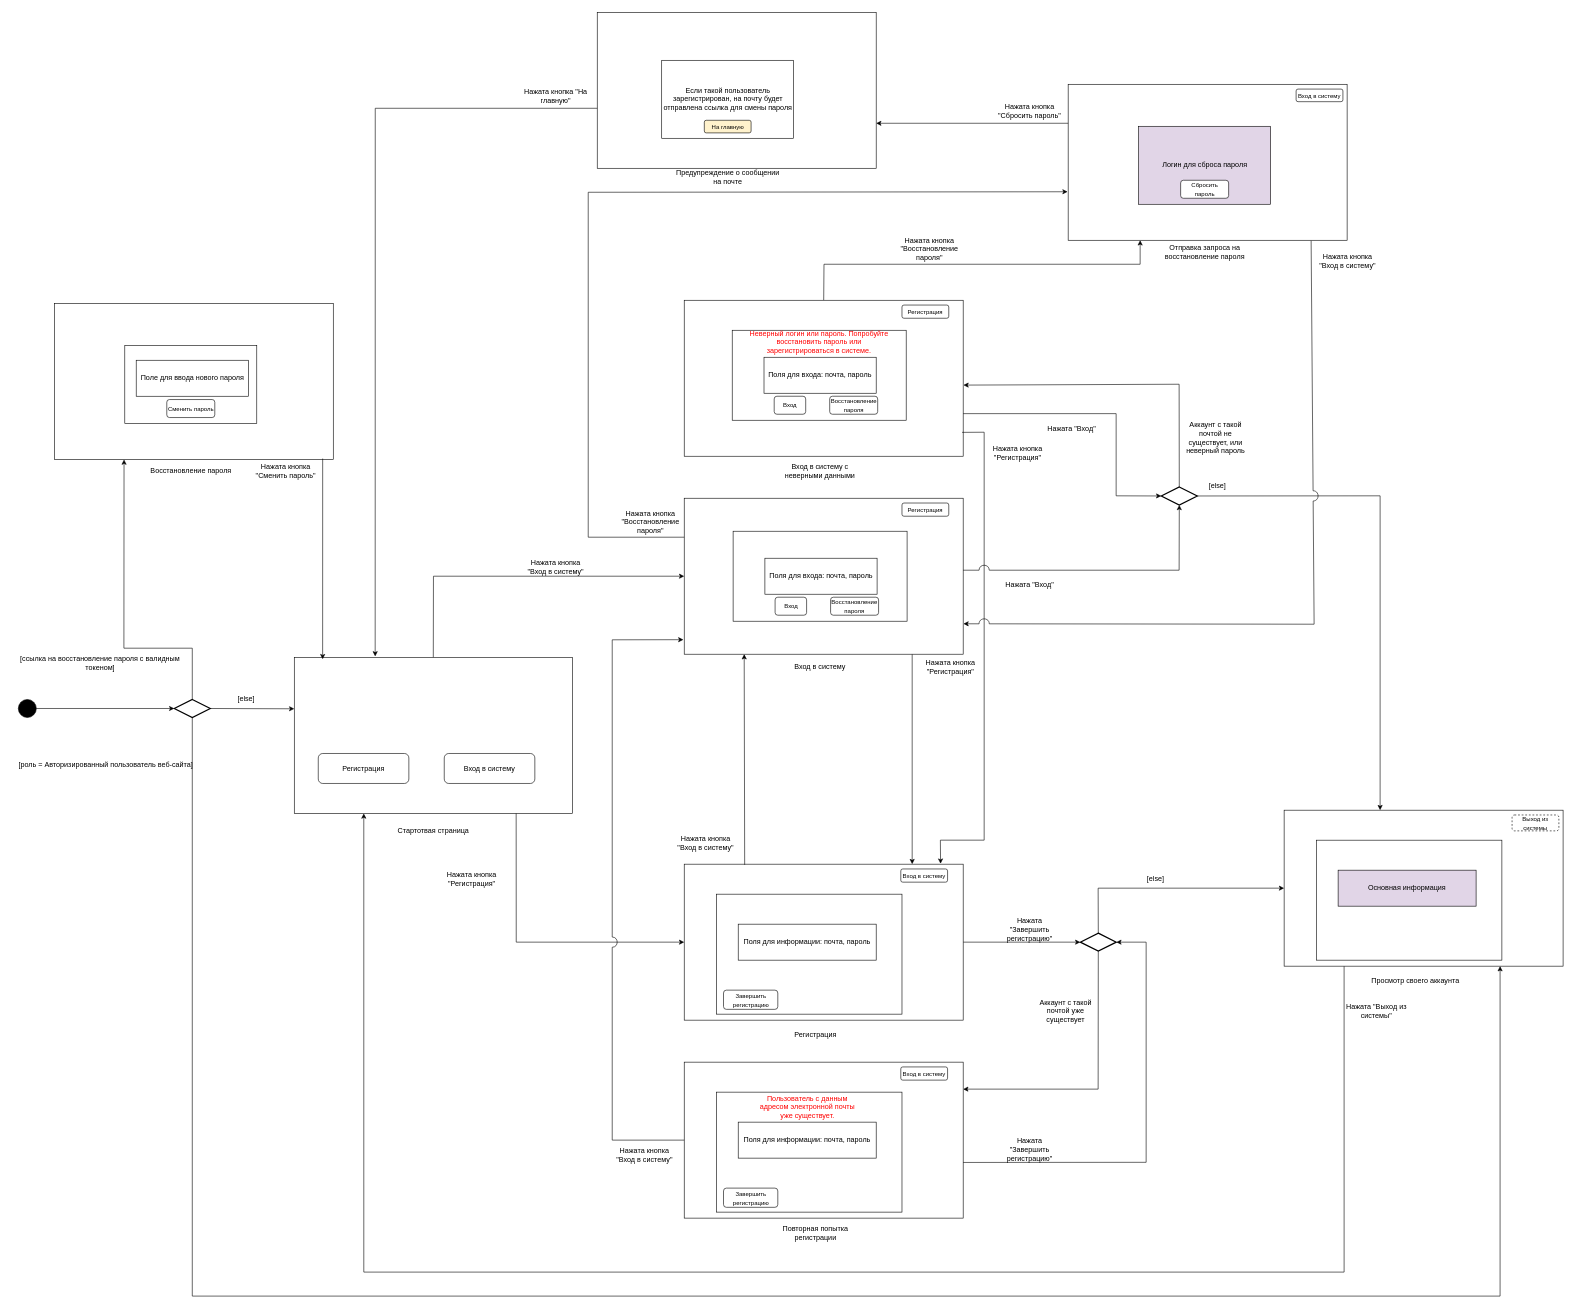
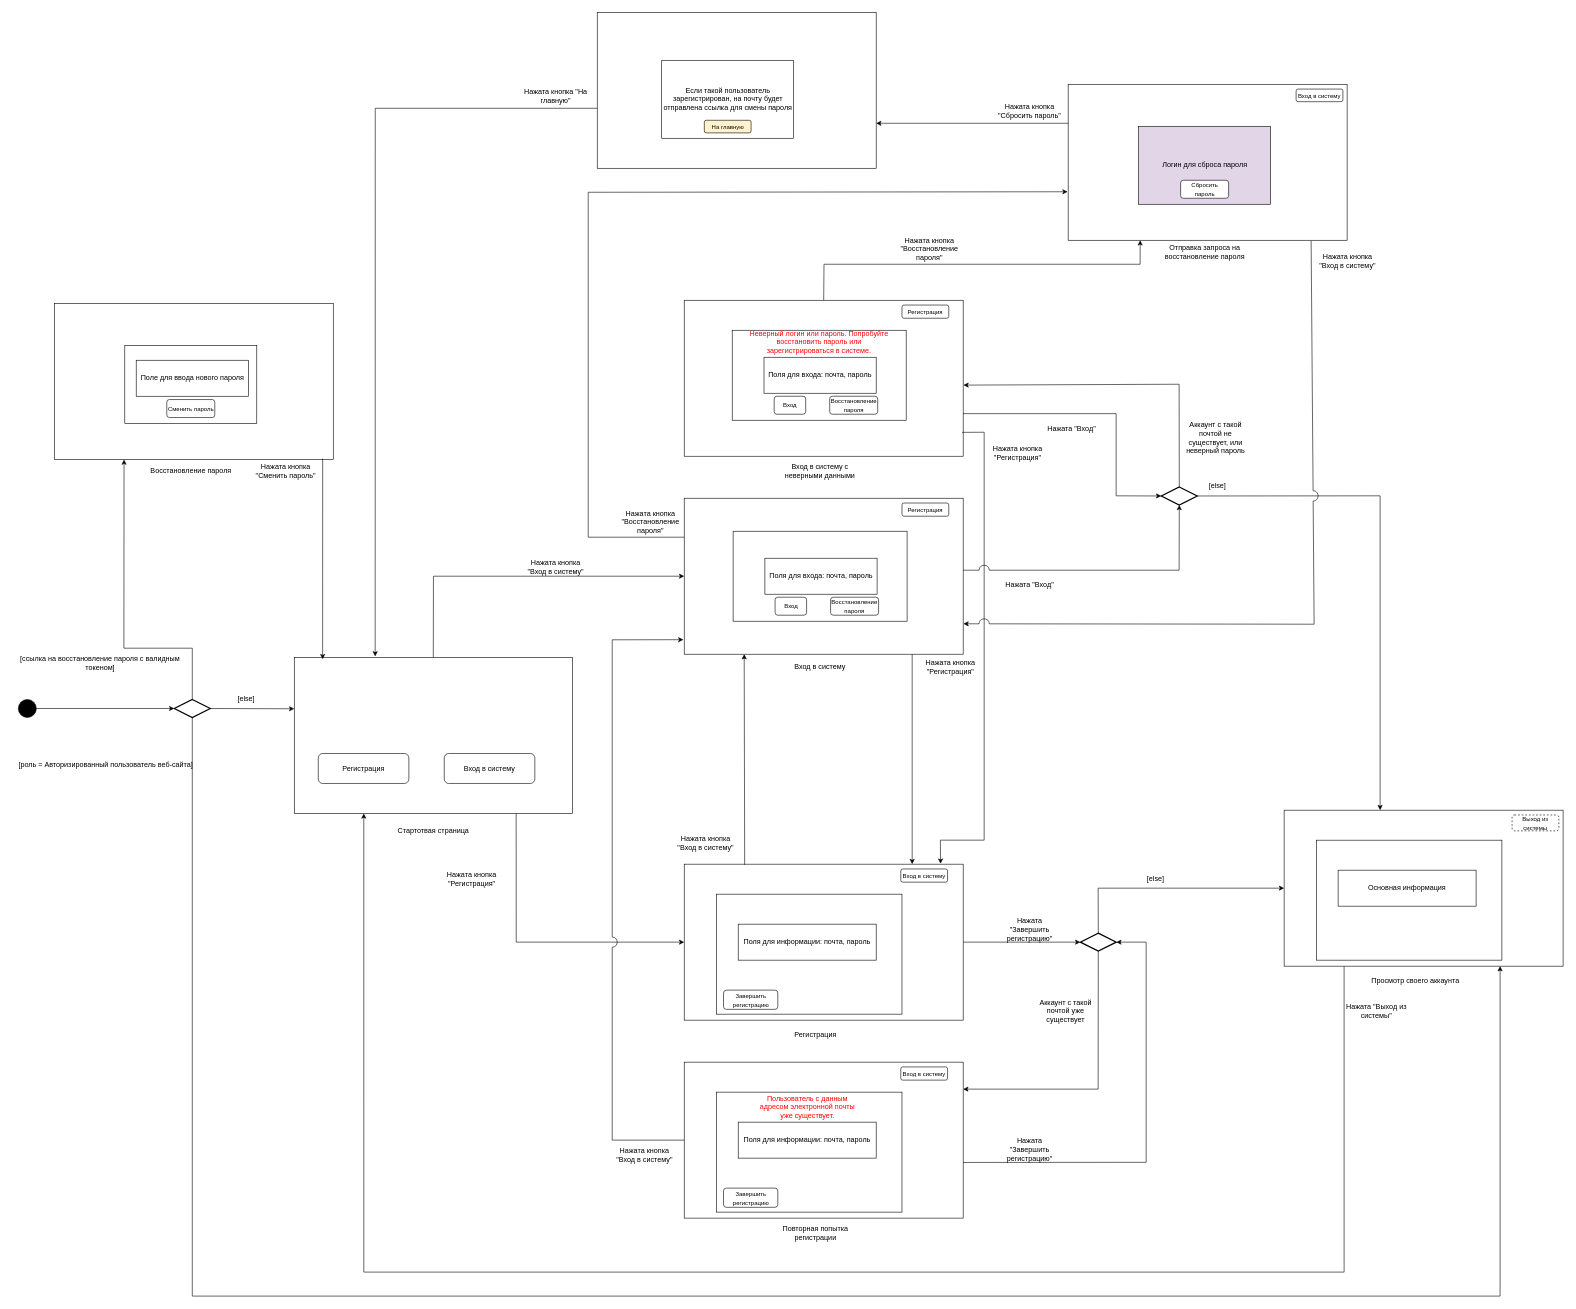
(728, 177) -> none
(1407, 888) -> (1407, 888)
